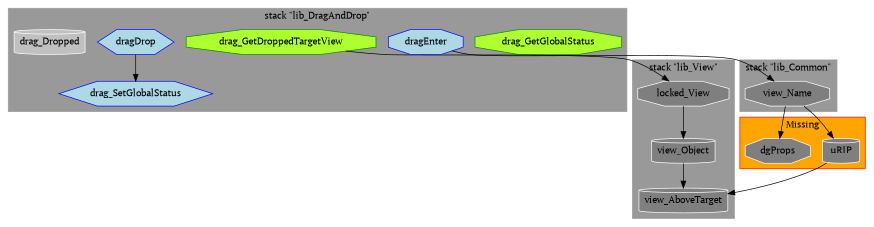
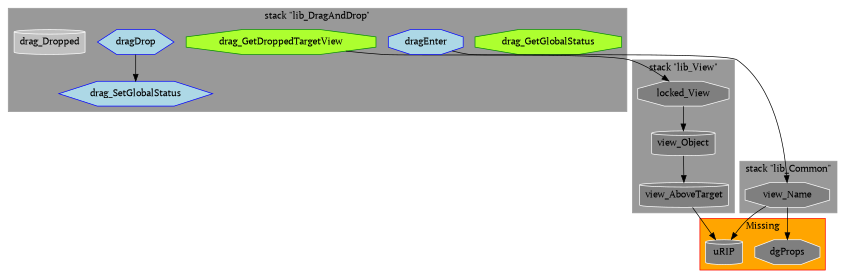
(782, 181) -> (704, 224)
